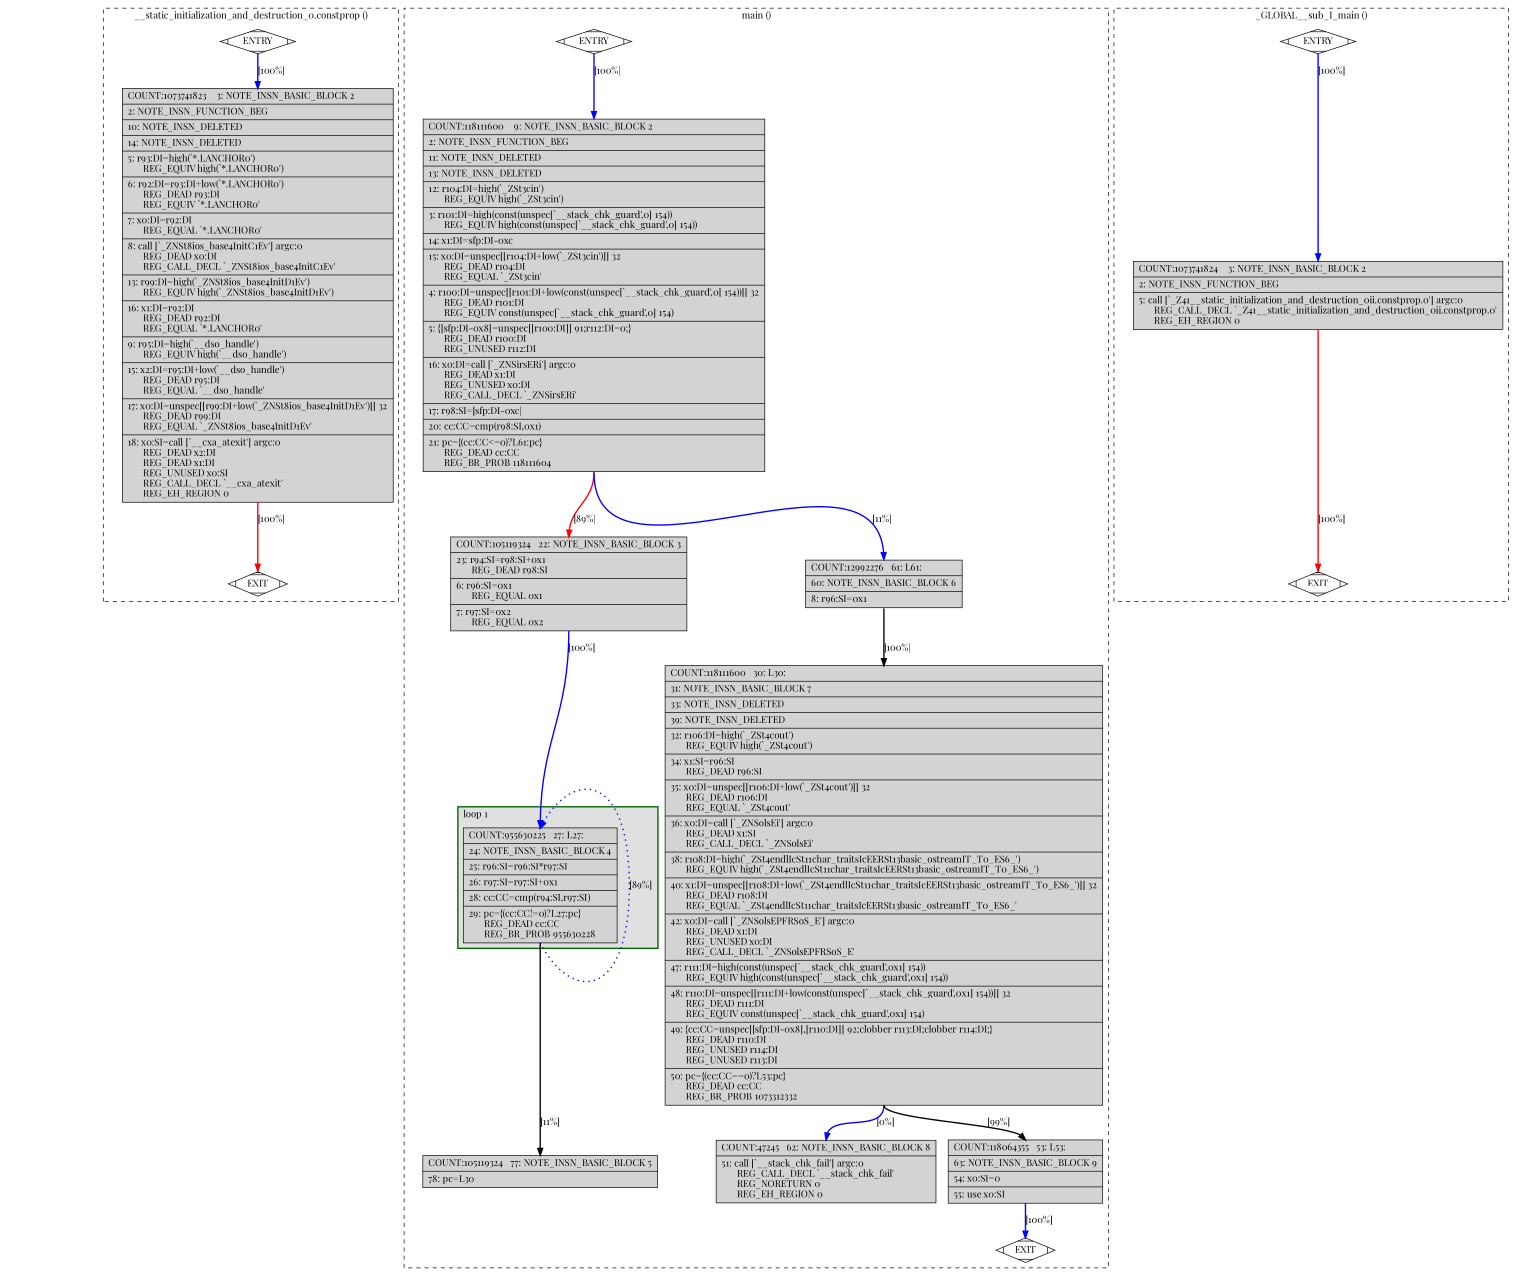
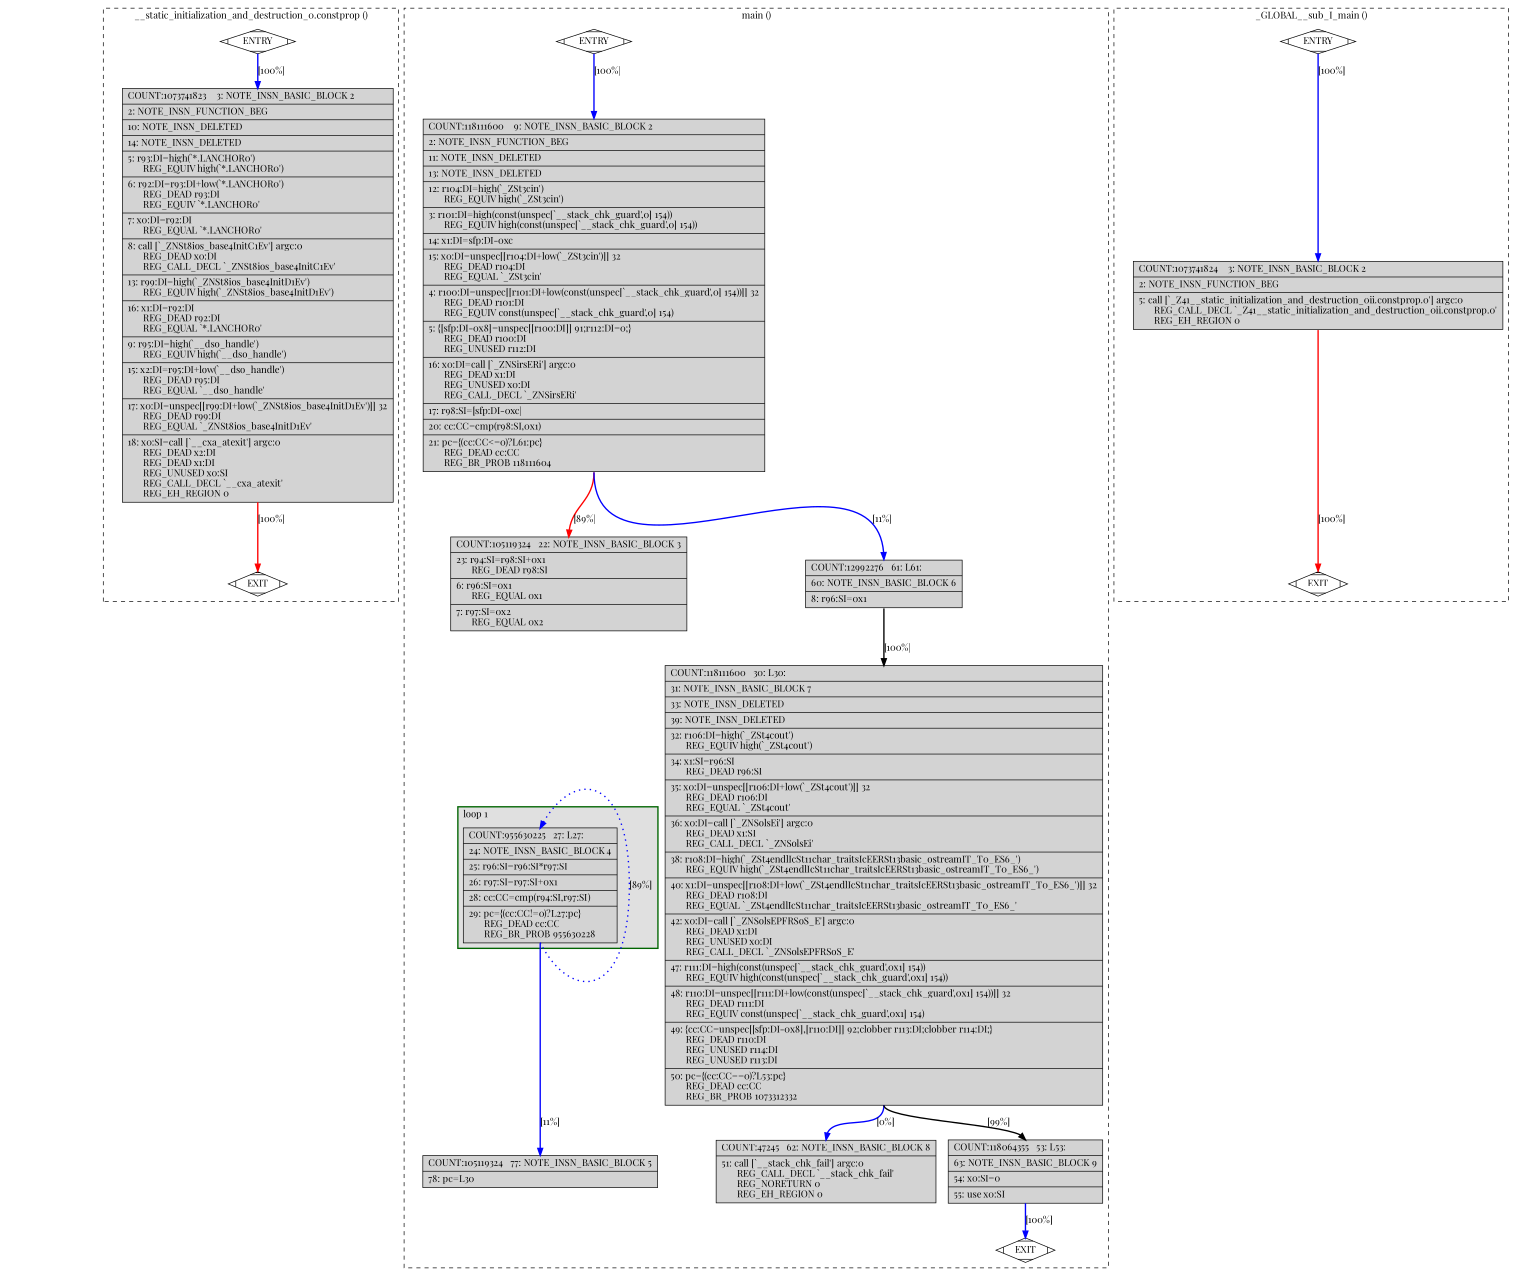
(555, 726) -> none
(540, 1046) -> (540, 1046)
